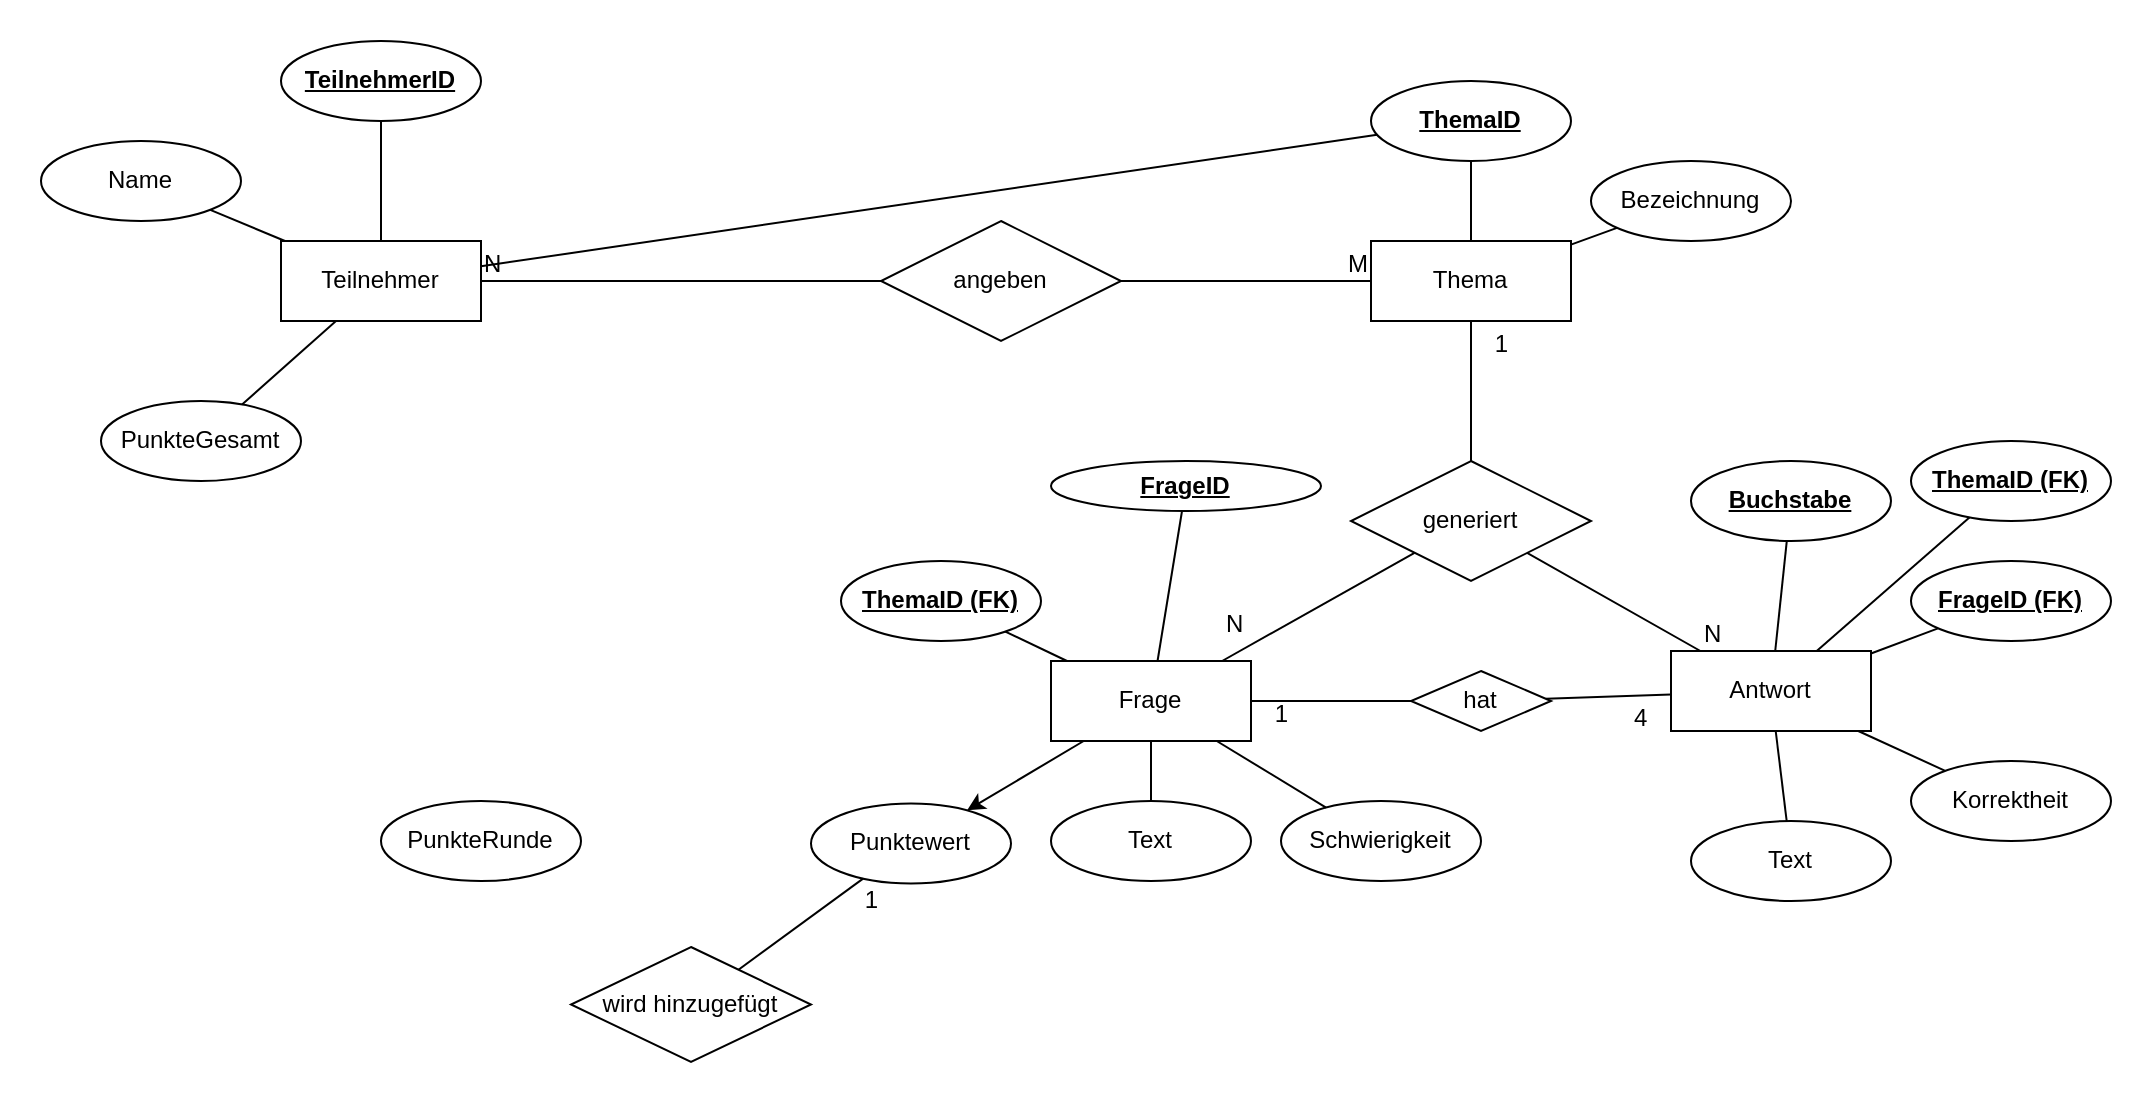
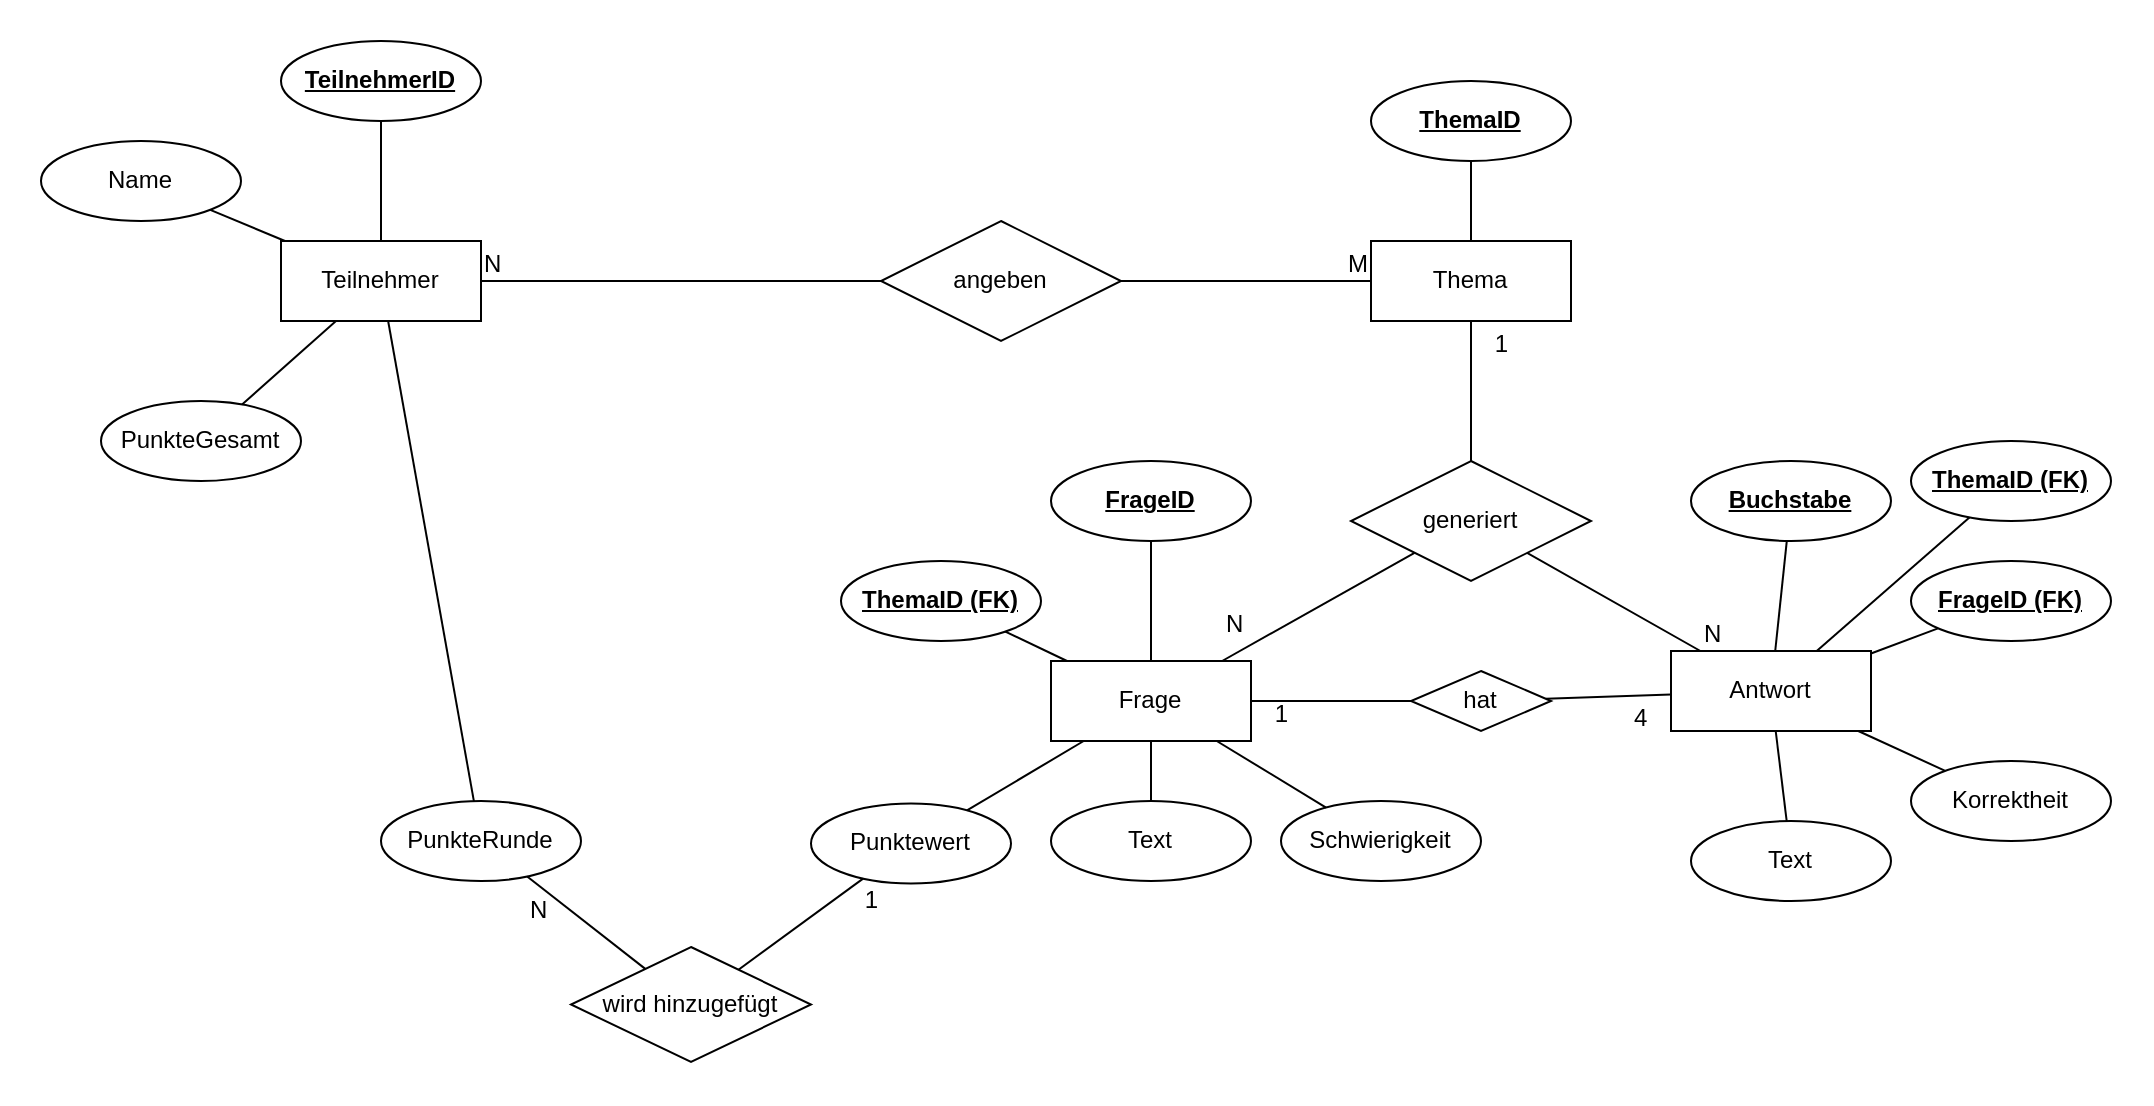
(929, 201) -> (431, 561)
(1691, 201) -> none
(1594, 236) -> none
(1186, 486) -> (1151, 501)
(980, 803) -> (975, 806)
none -> (586, 922)
